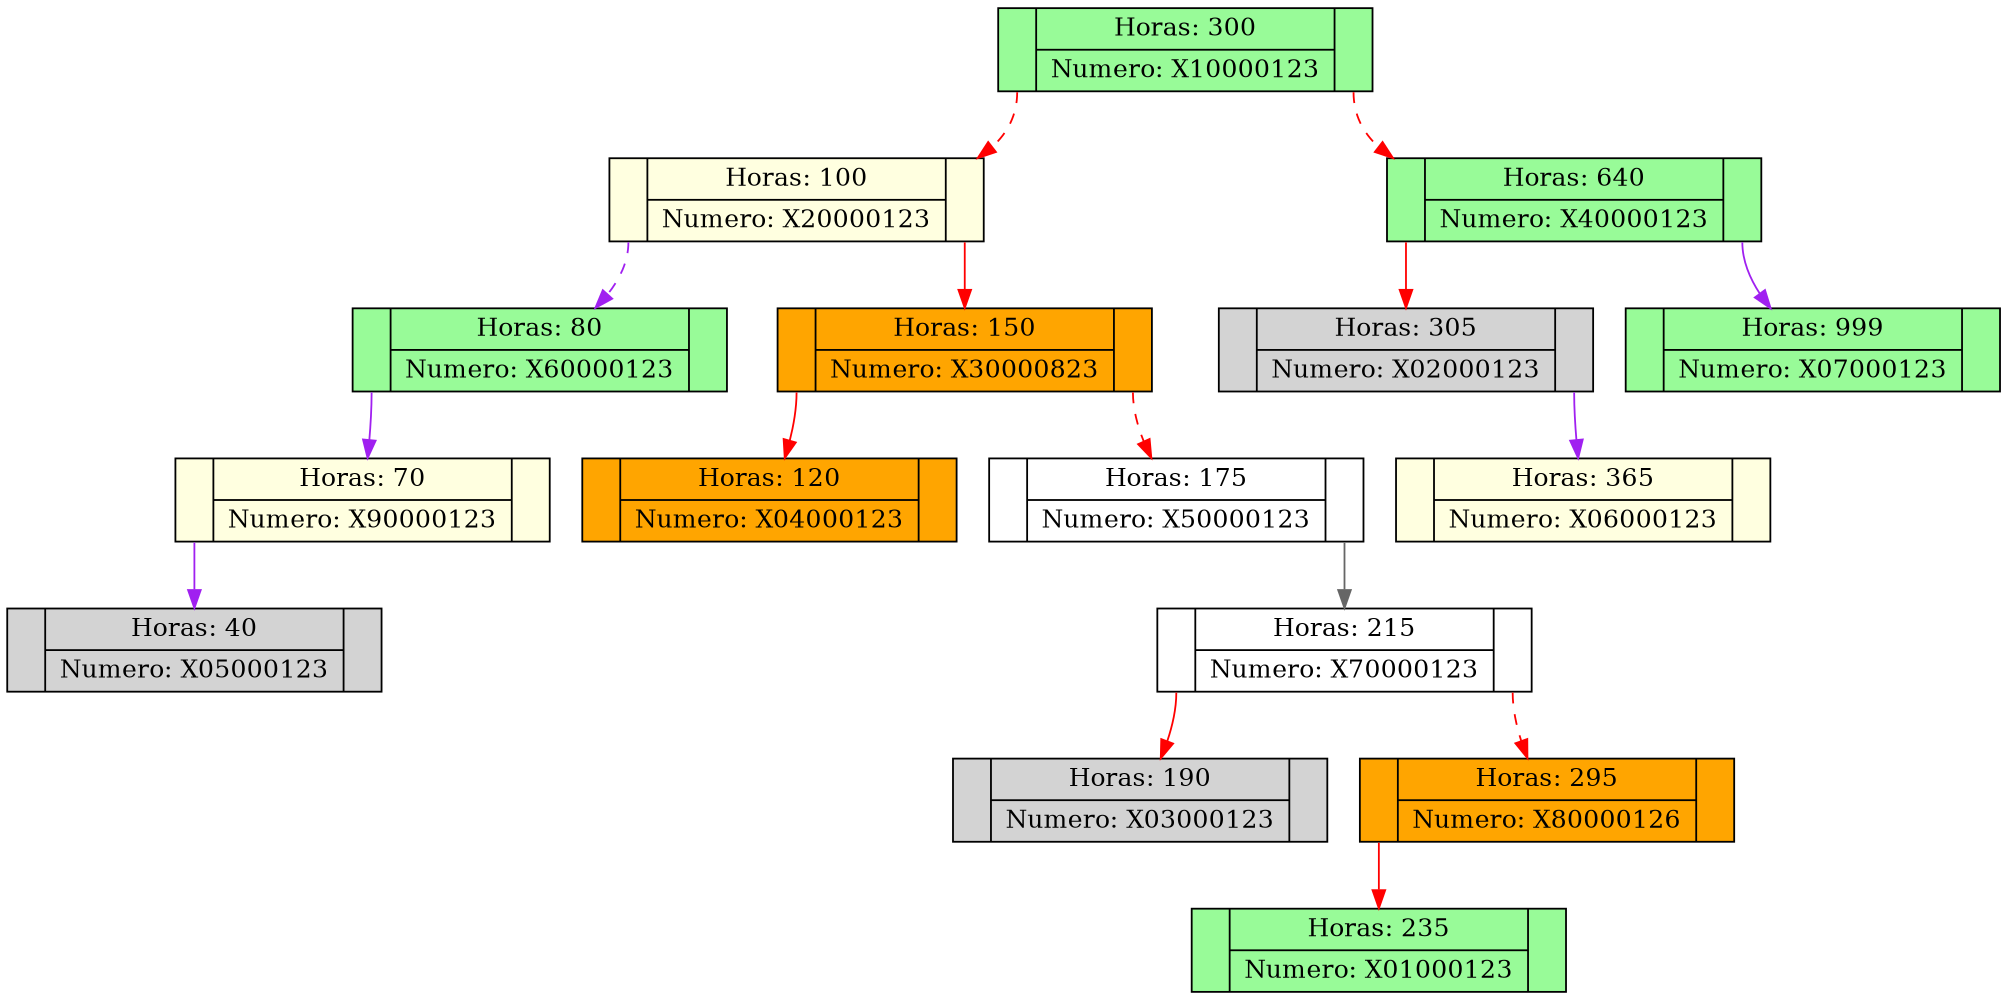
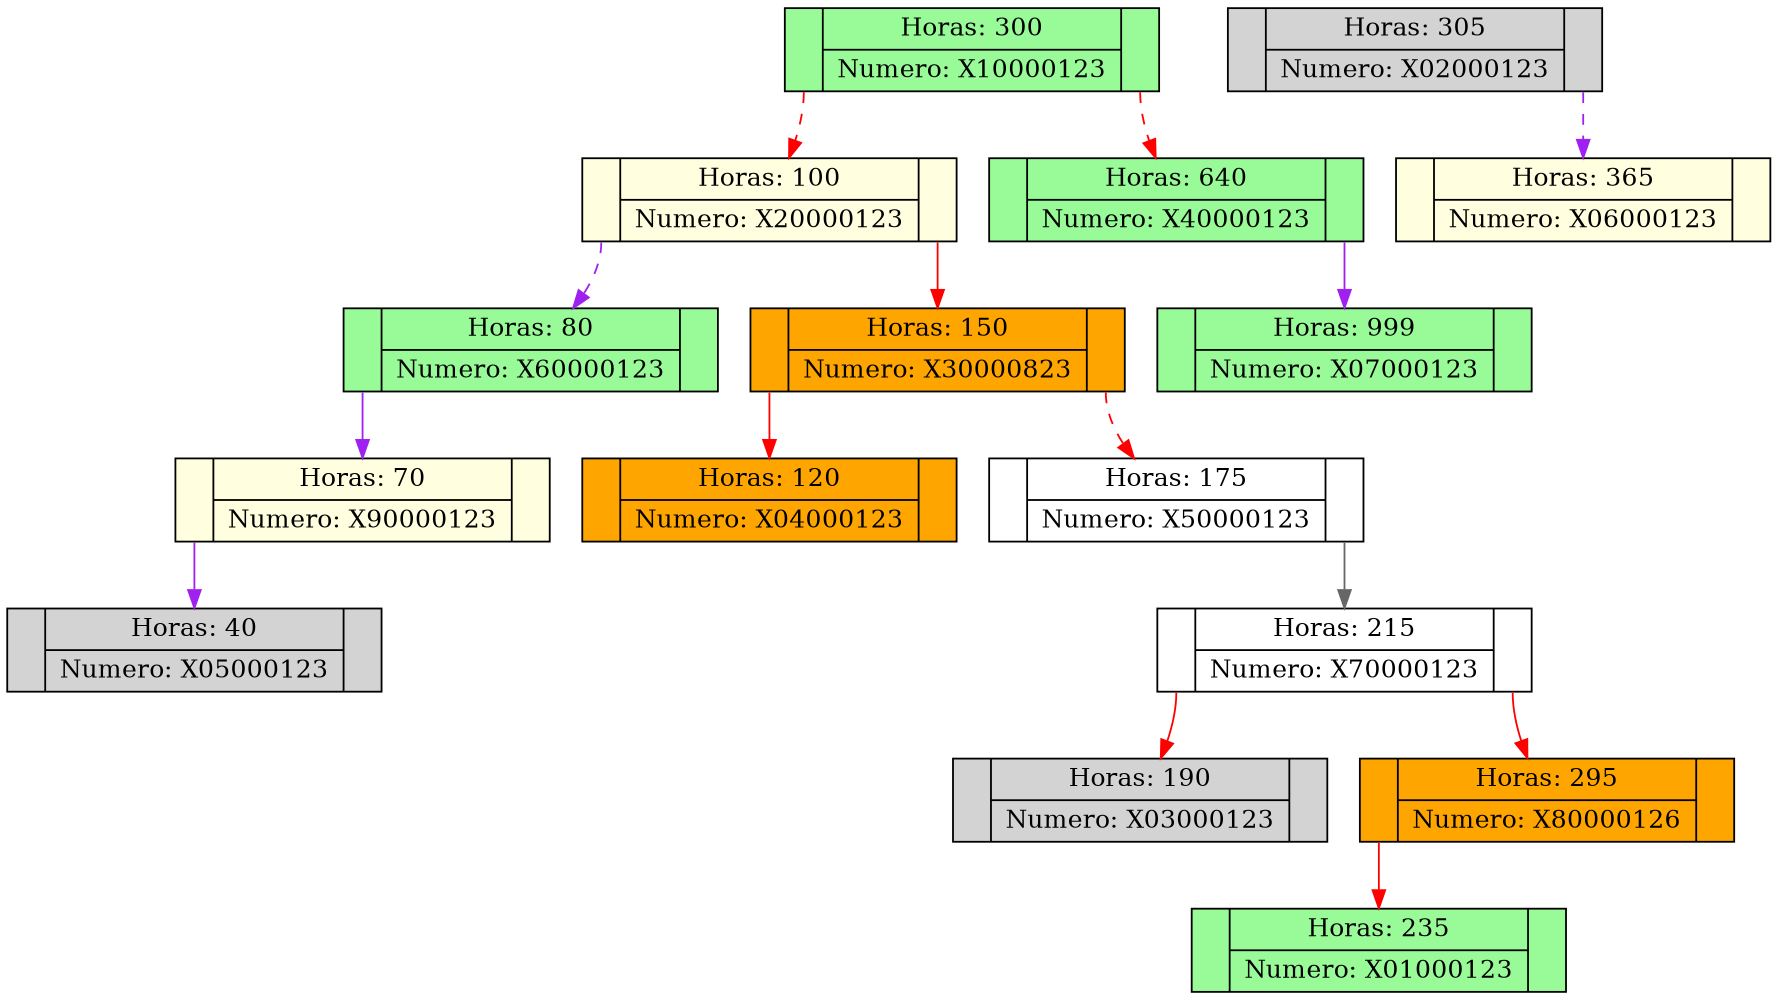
(1406, 266) -> none
(1575, 416) -> (1583, 116)
(1515, 717) -> (1515, 717)
